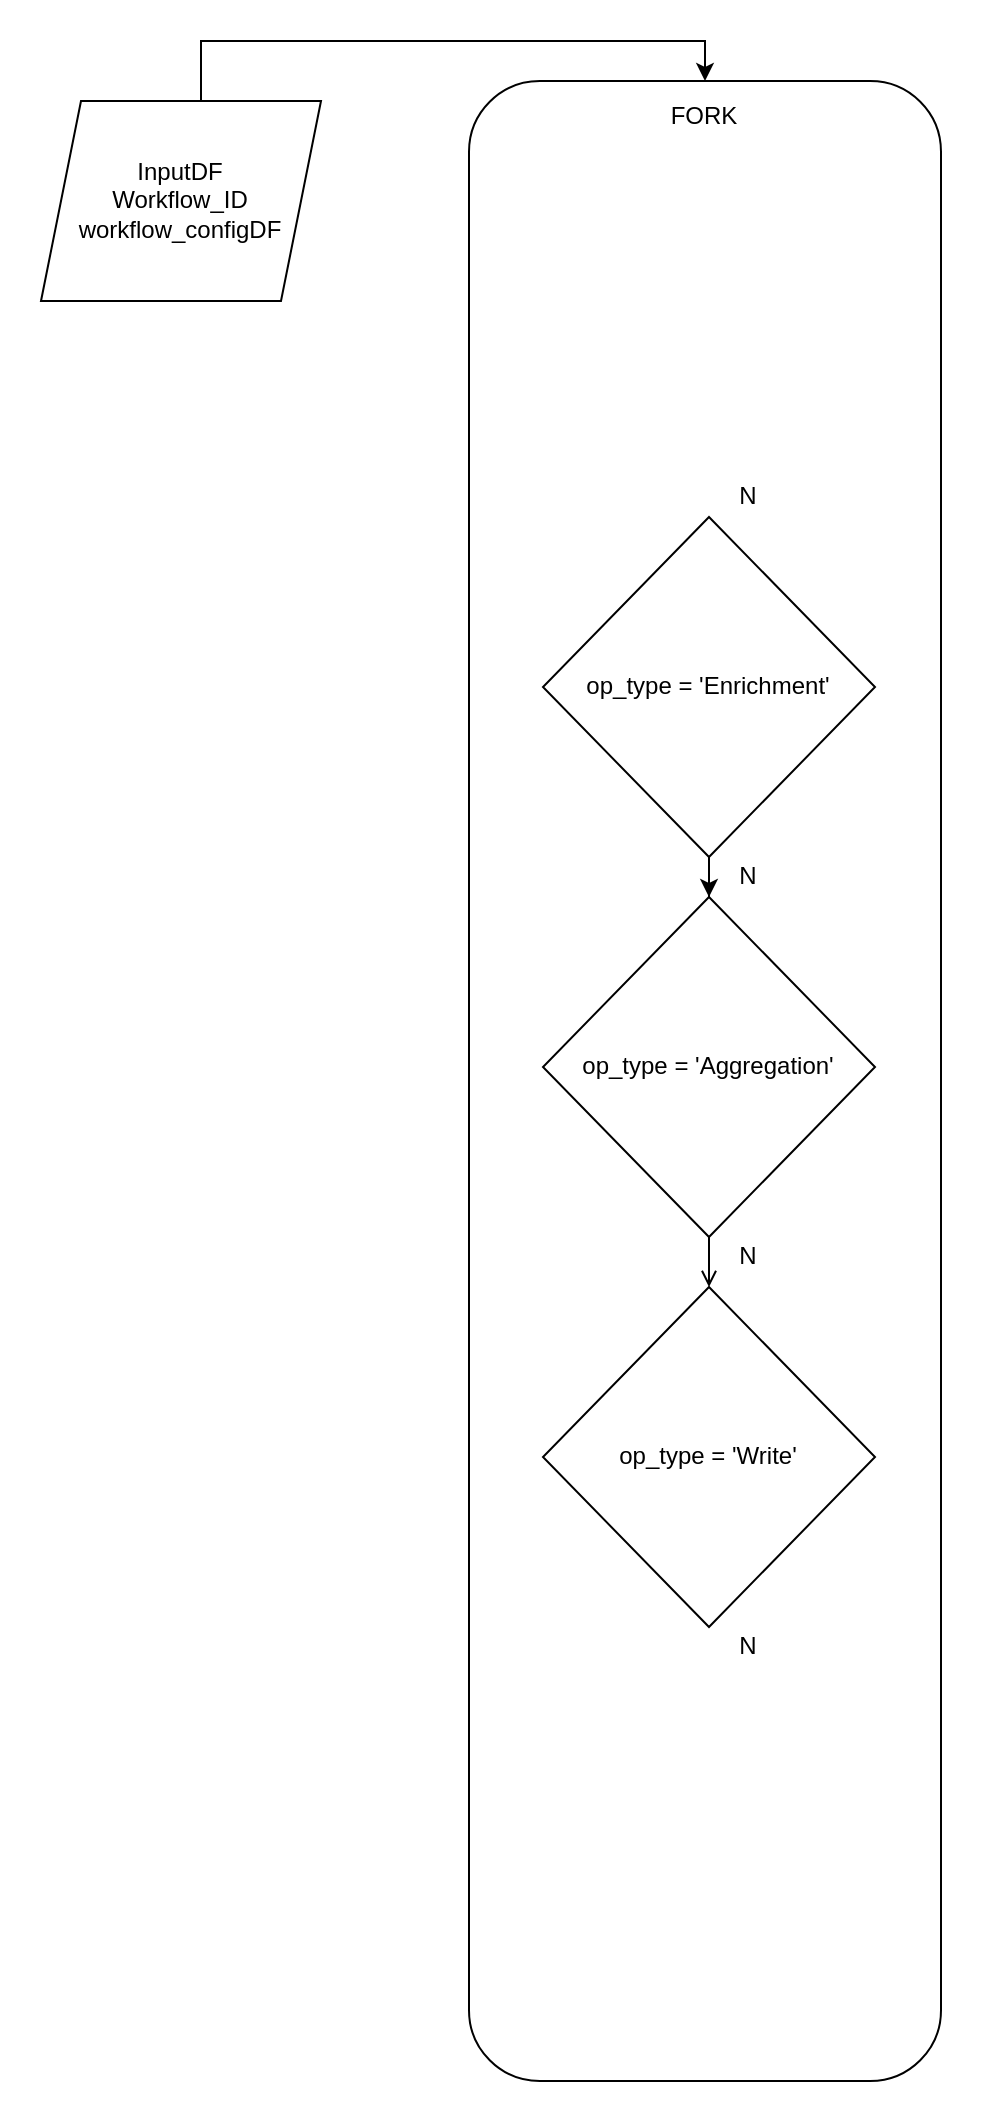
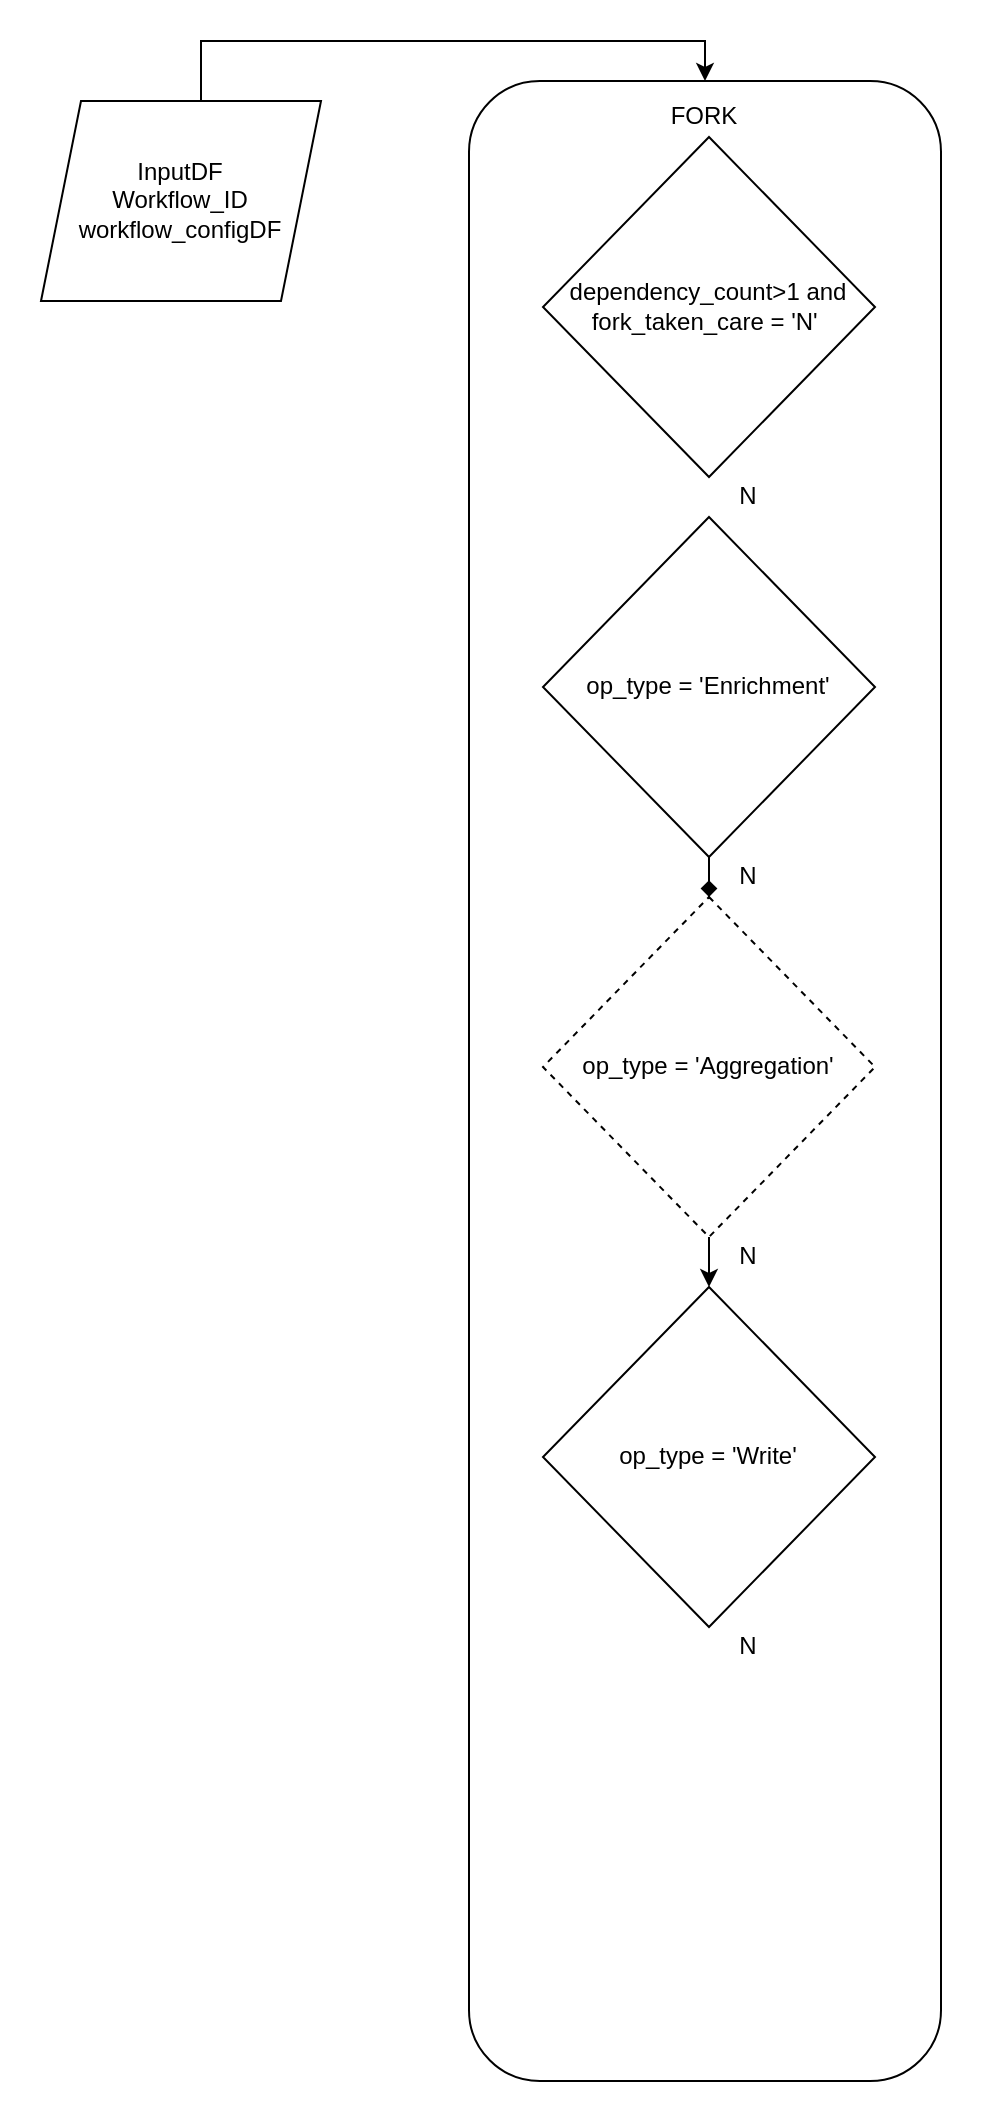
none -> (709, 307)
(709, 882) -> (709, 881)
(709, 1067) -> (709, 1067)
(709, 1275) -> (709, 1272)
